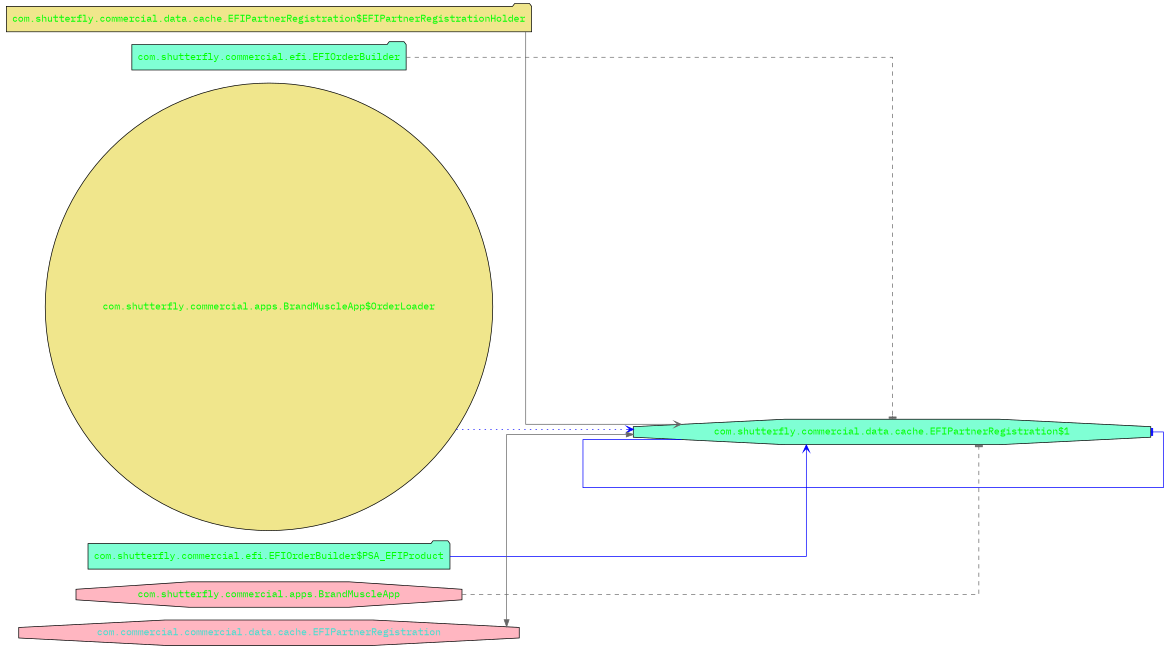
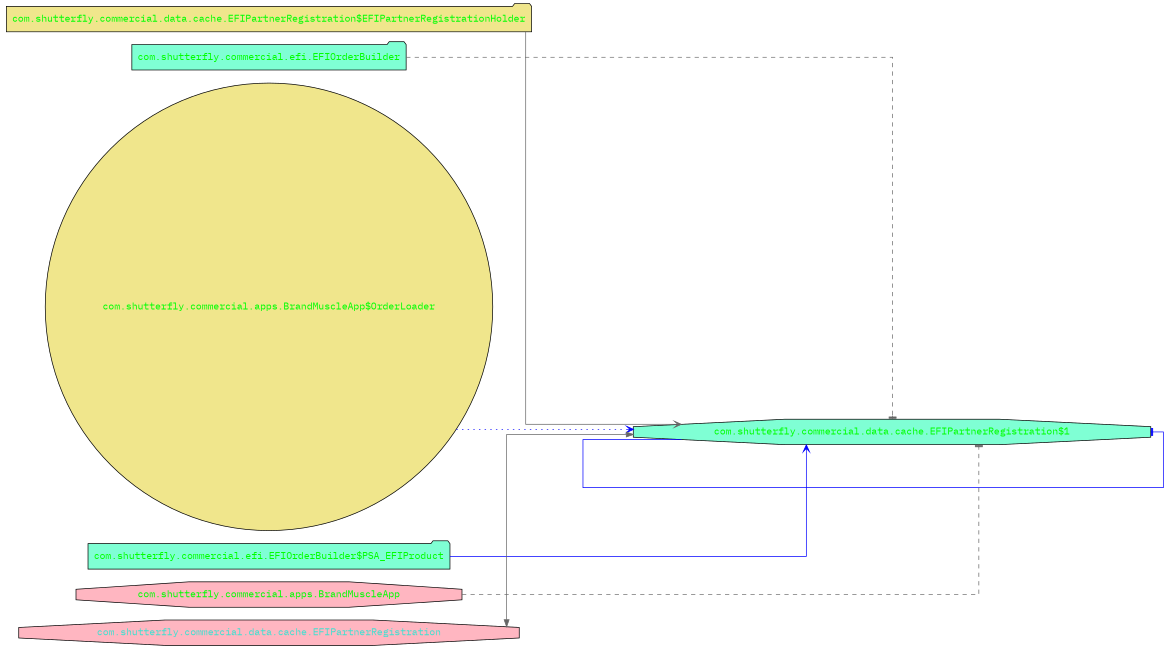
(269, 633) -> (269, 633)
